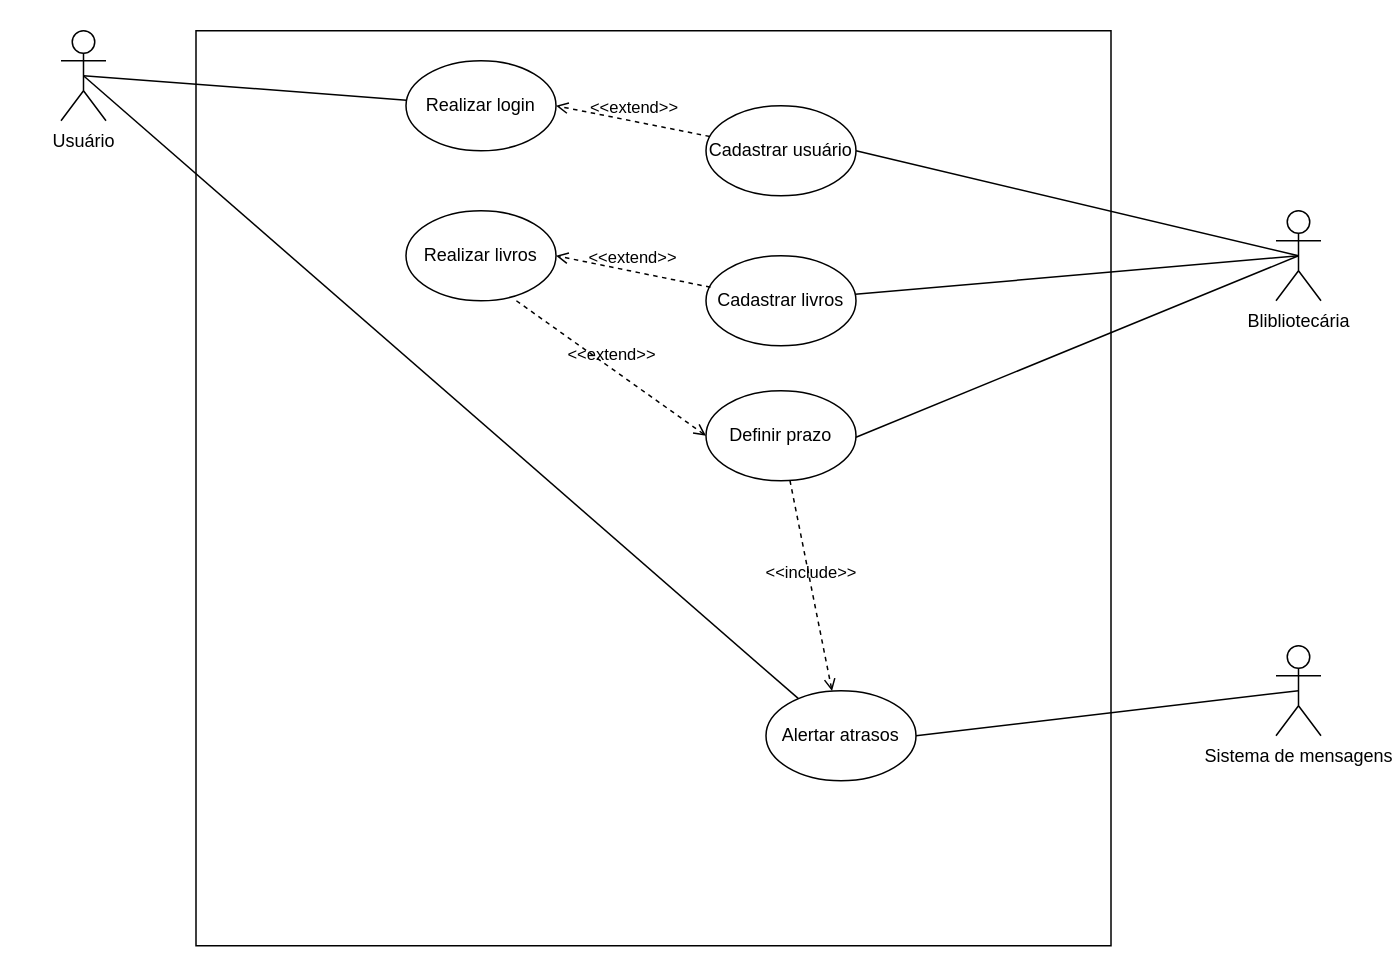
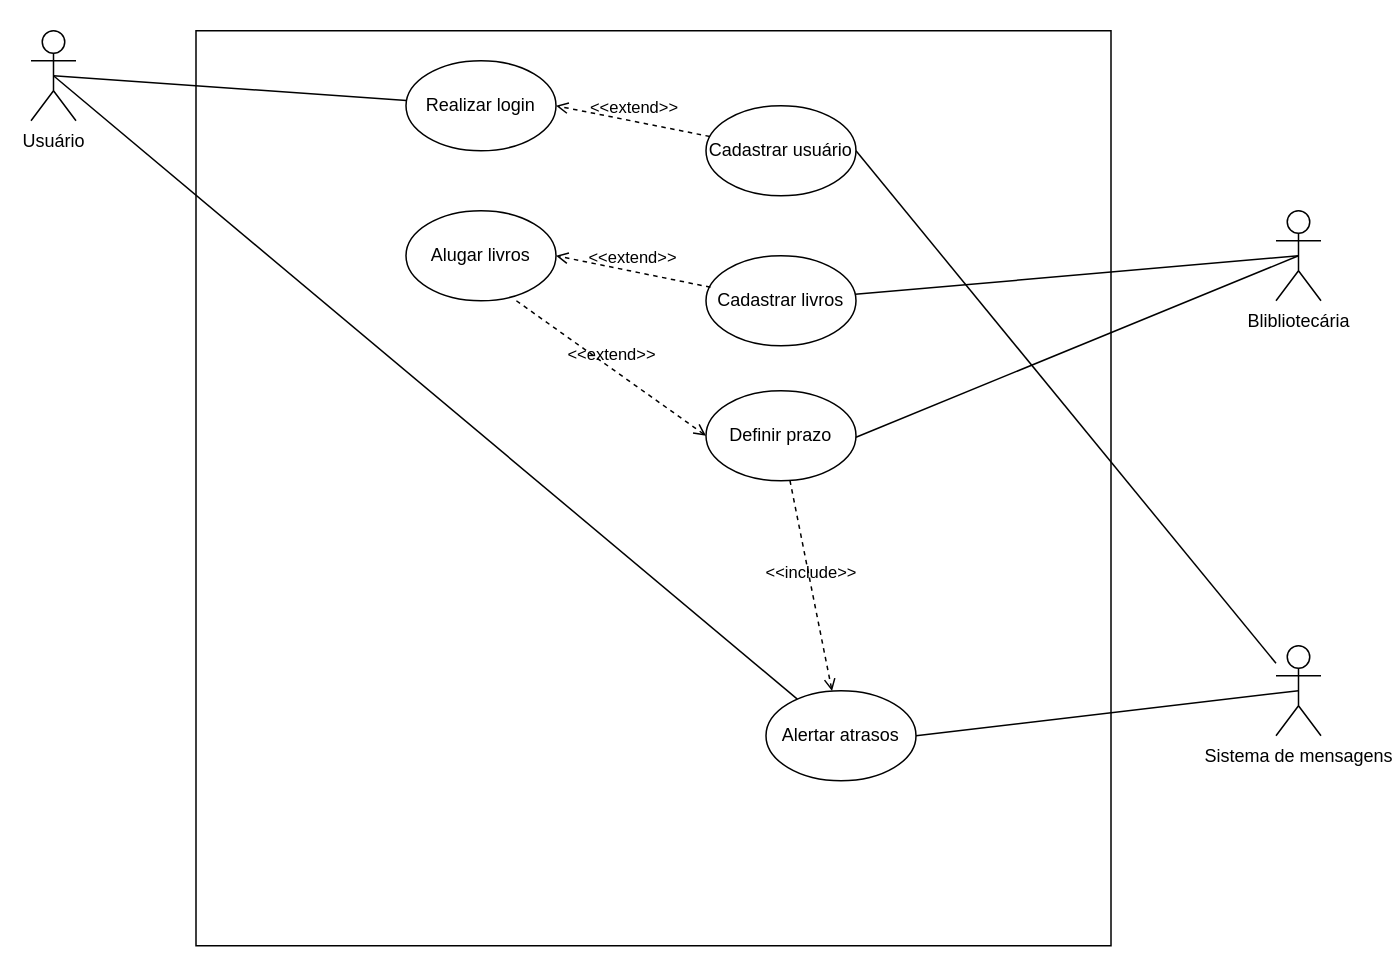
(83, 76) -> (53, 76)
(1074, 203) -> (1066, 407)
(481, 256) -> (481, 256)
